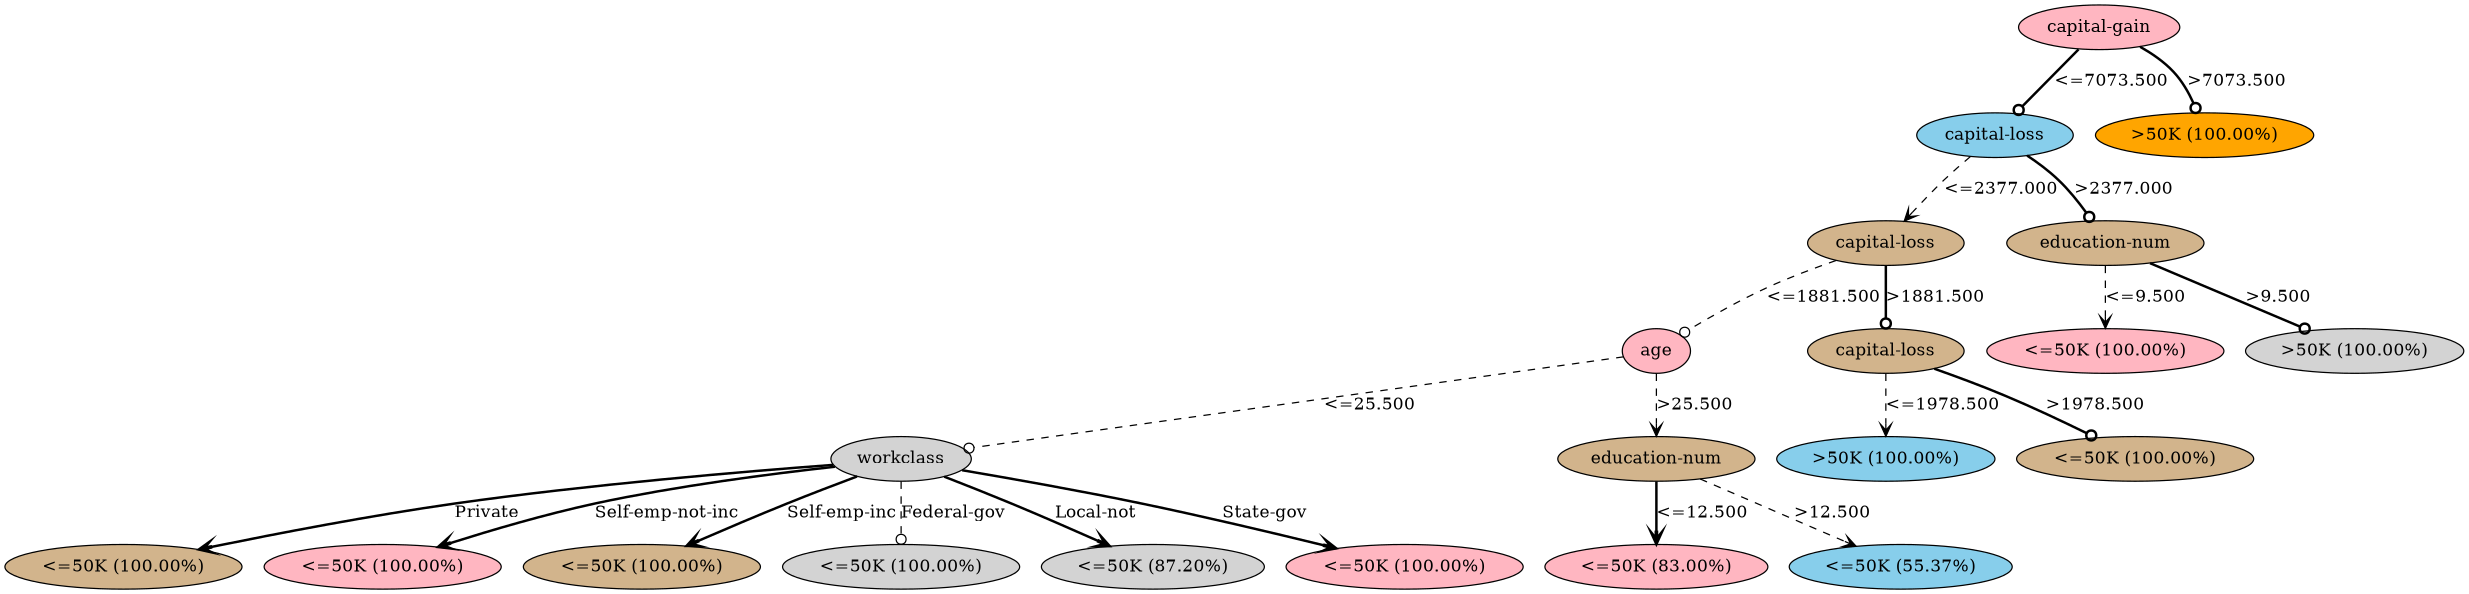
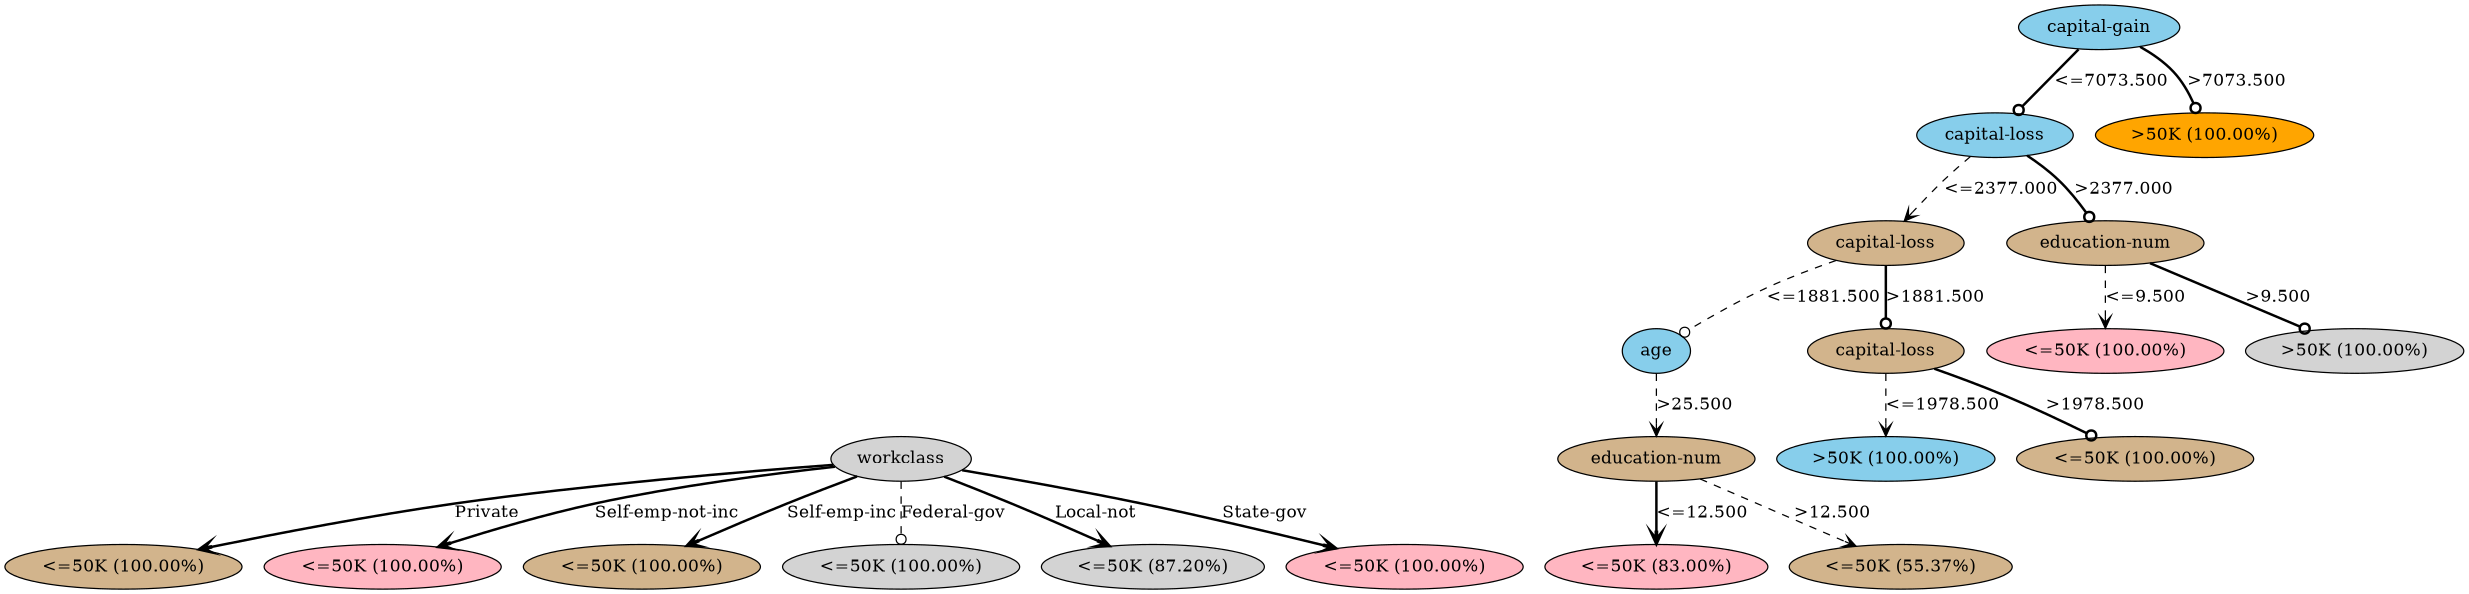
(2099, 27) -> (2099, 27)
(1656, 351) -> (1656, 351)
(1299, 402) -> none
(1901, 567) -> (1901, 567)
